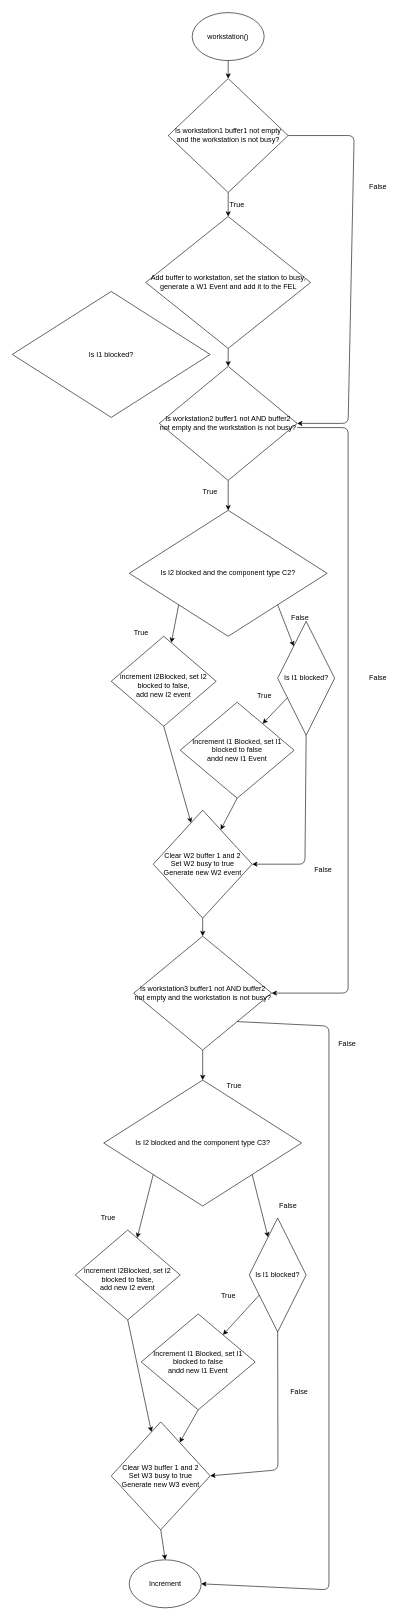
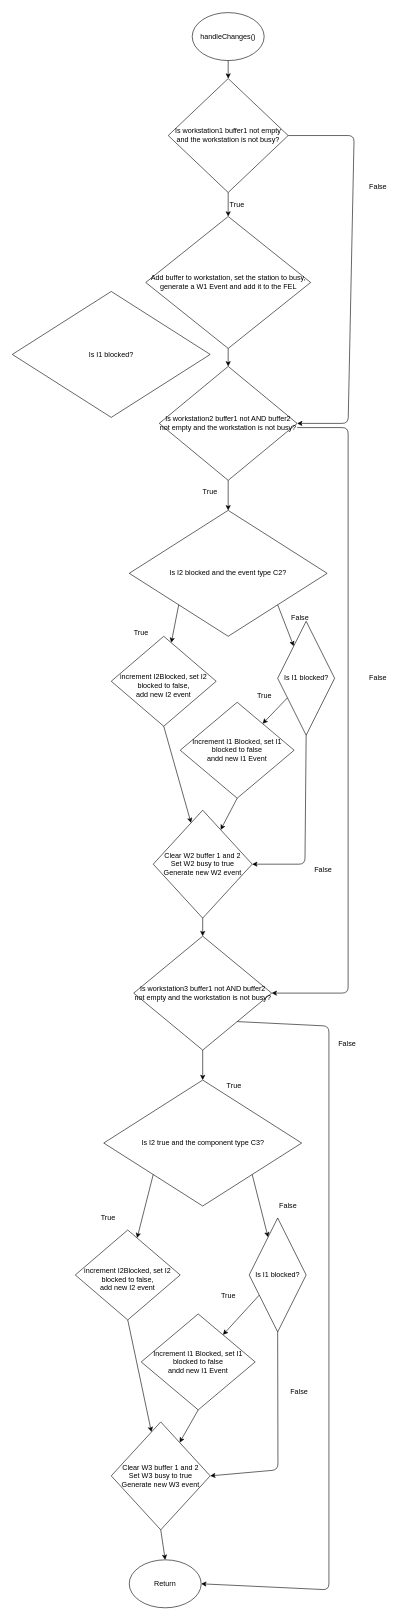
(228, 36) -> (228, 36)
(228, 573) -> (228, 573)
(203, 1143) -> (203, 1143)
(165, 1584) -> (165, 1584)
